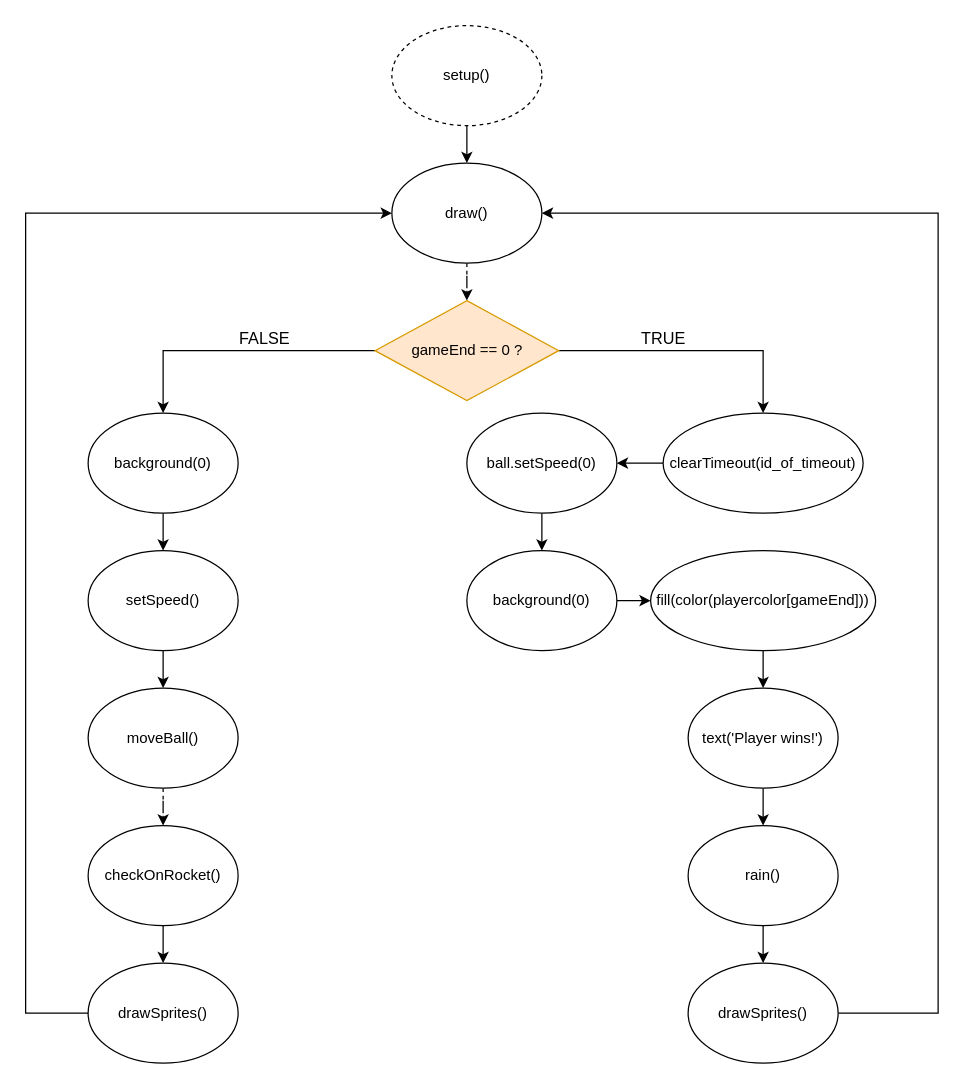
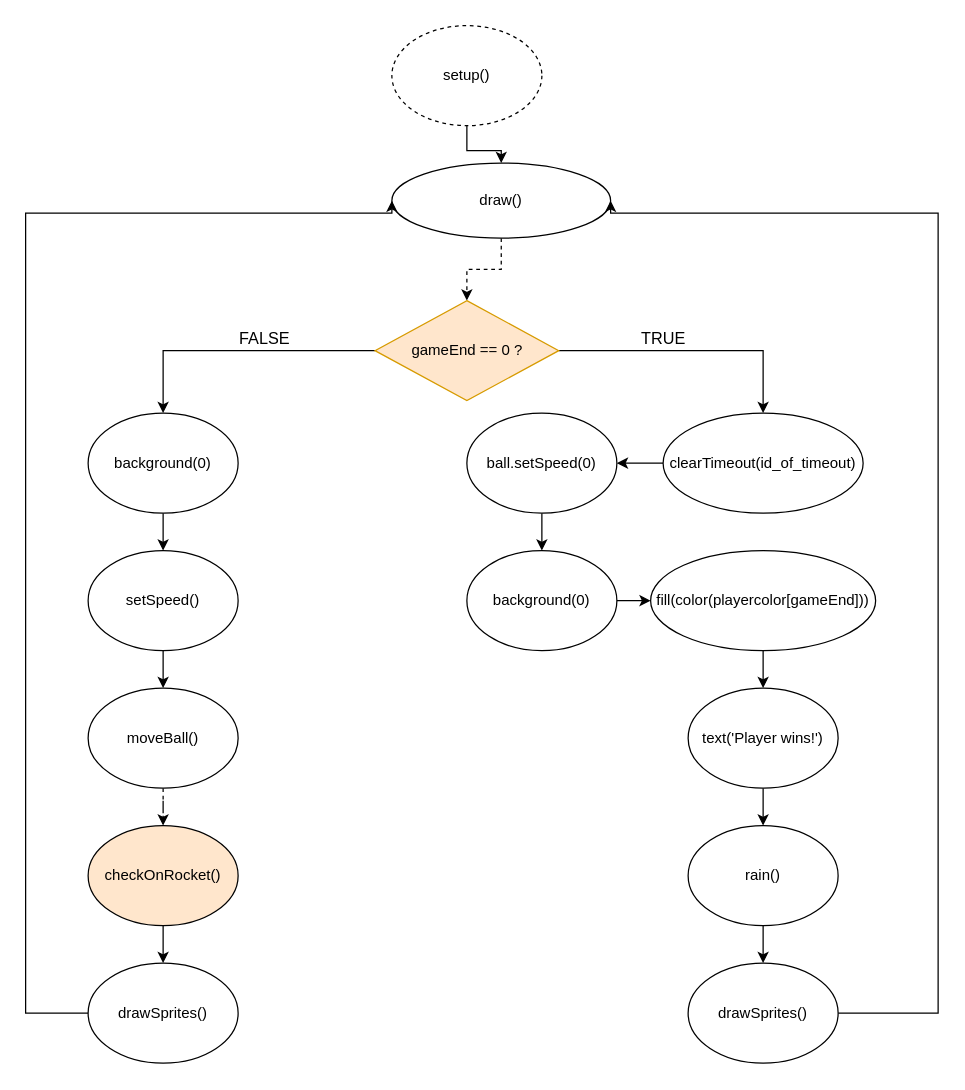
(467, 213) -> (501, 201)
(163, 876) -> (163, 876)
